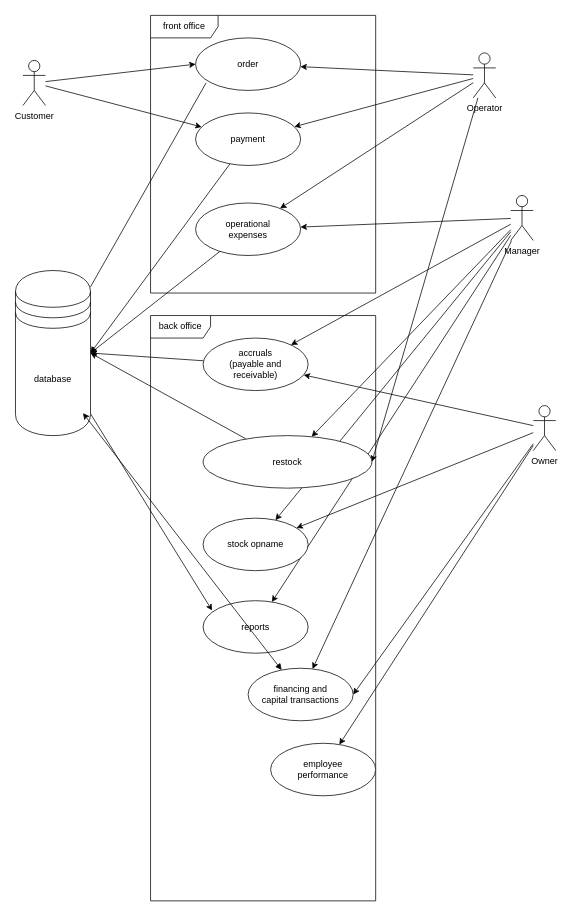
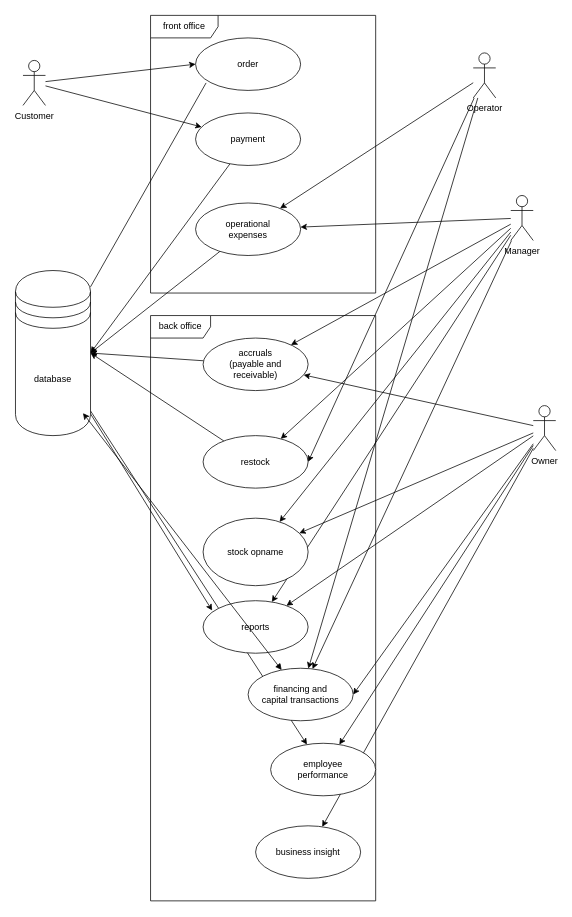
(389, 71) -> none
(386, 102) -> (340, 561)
(287, 462) -> (255, 462)
none -> (412, 519)
(255, 544) -> (255, 552)
none -> (185, 557)
none -> (454, 589)
none -> (308, 852)
